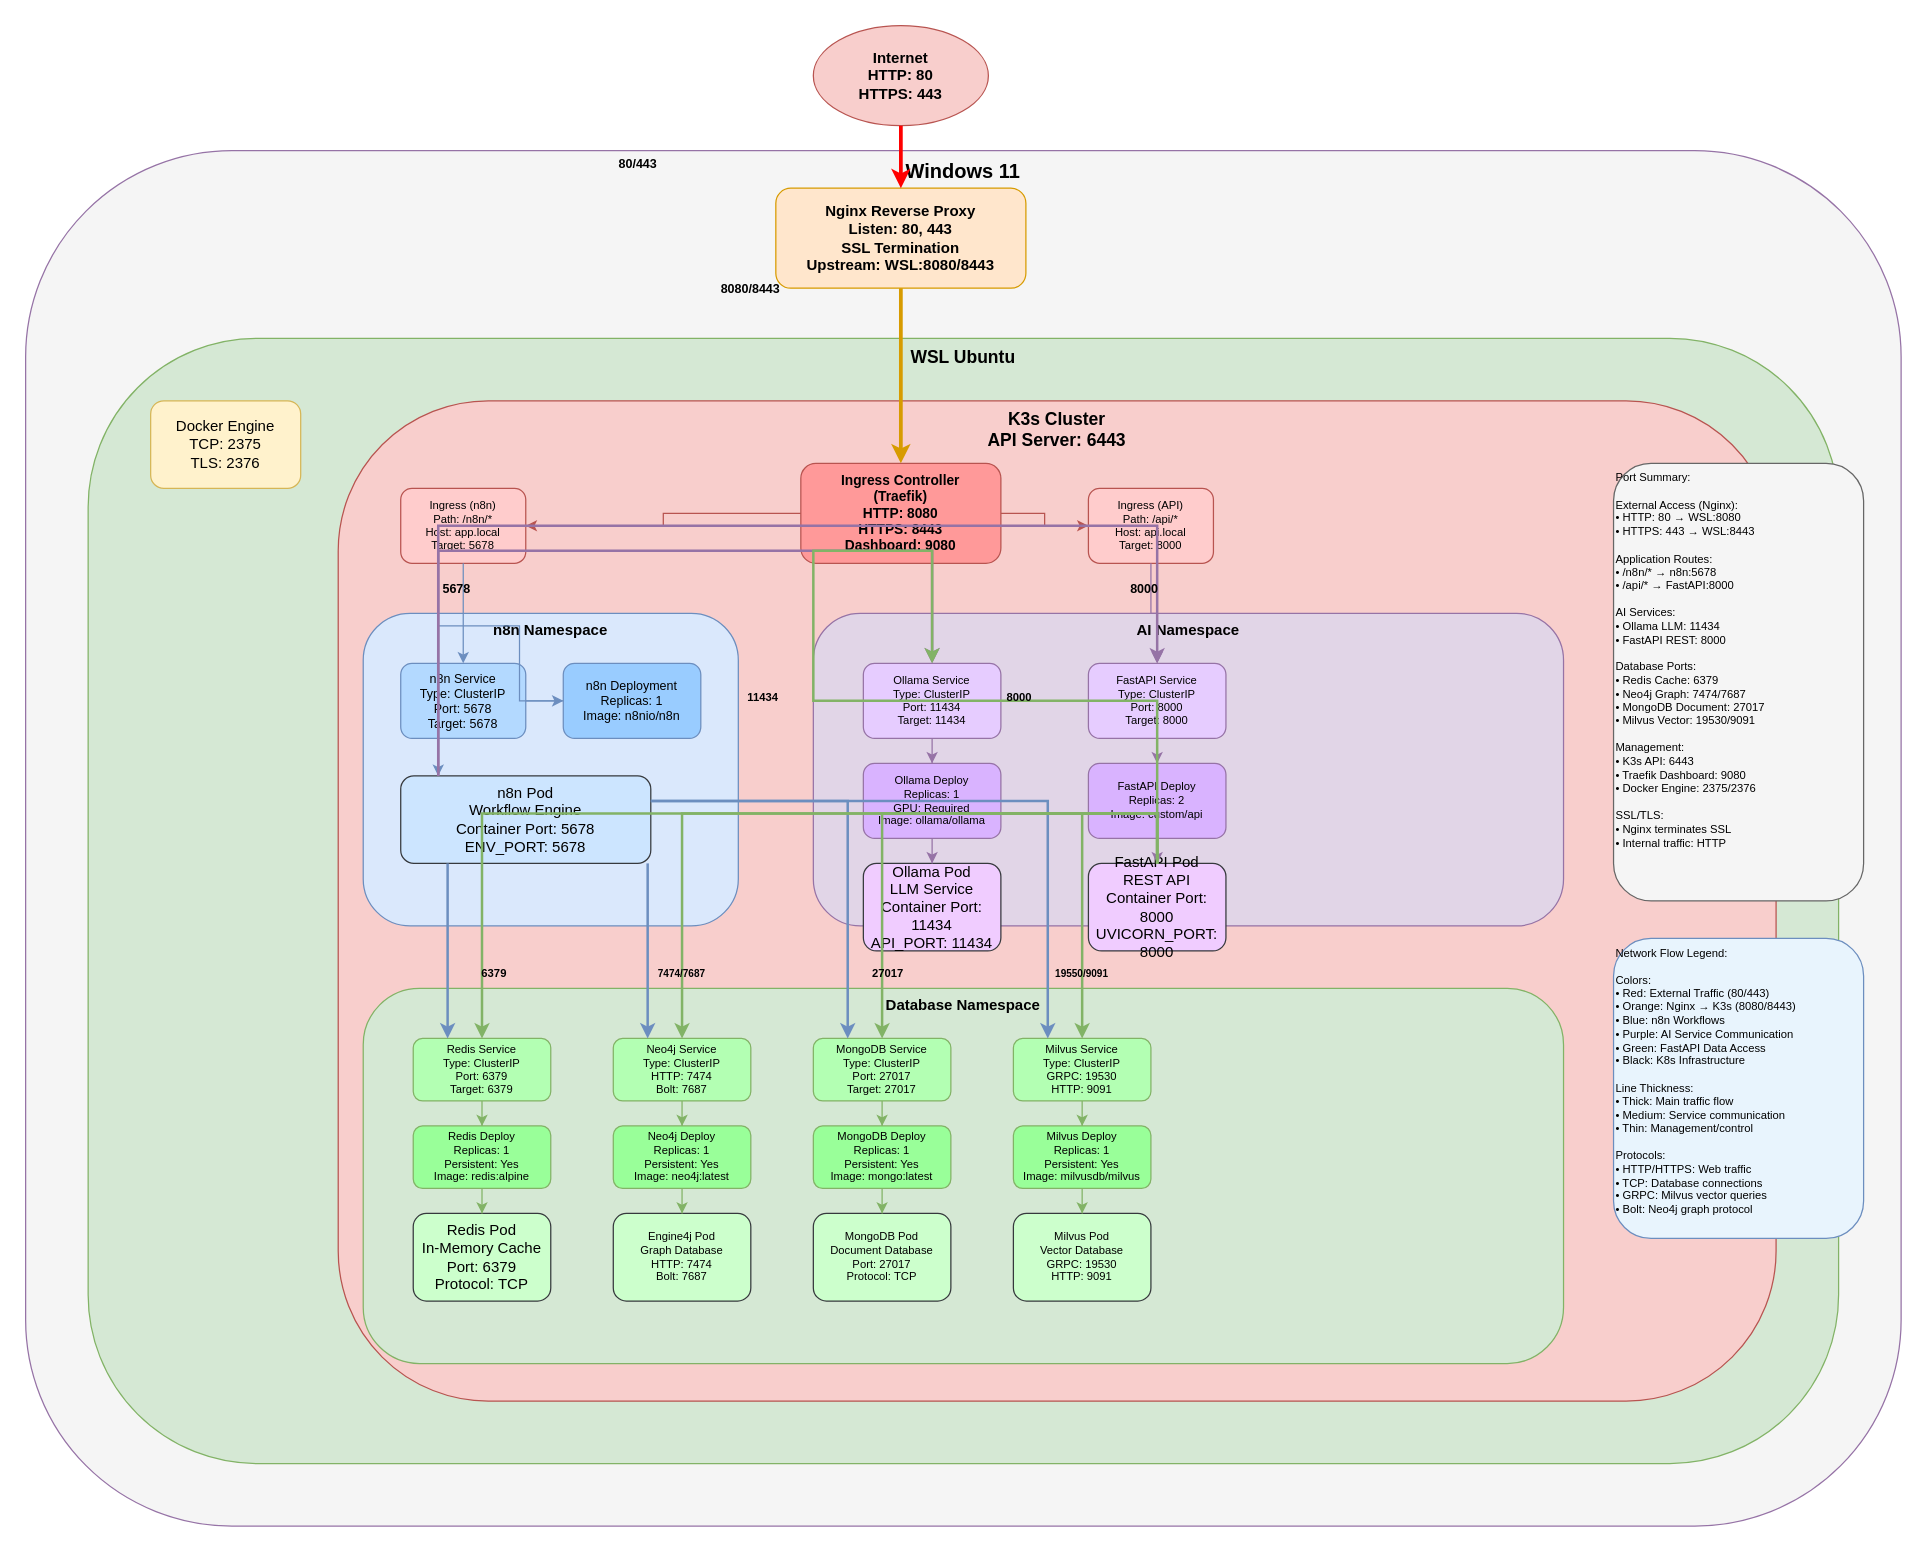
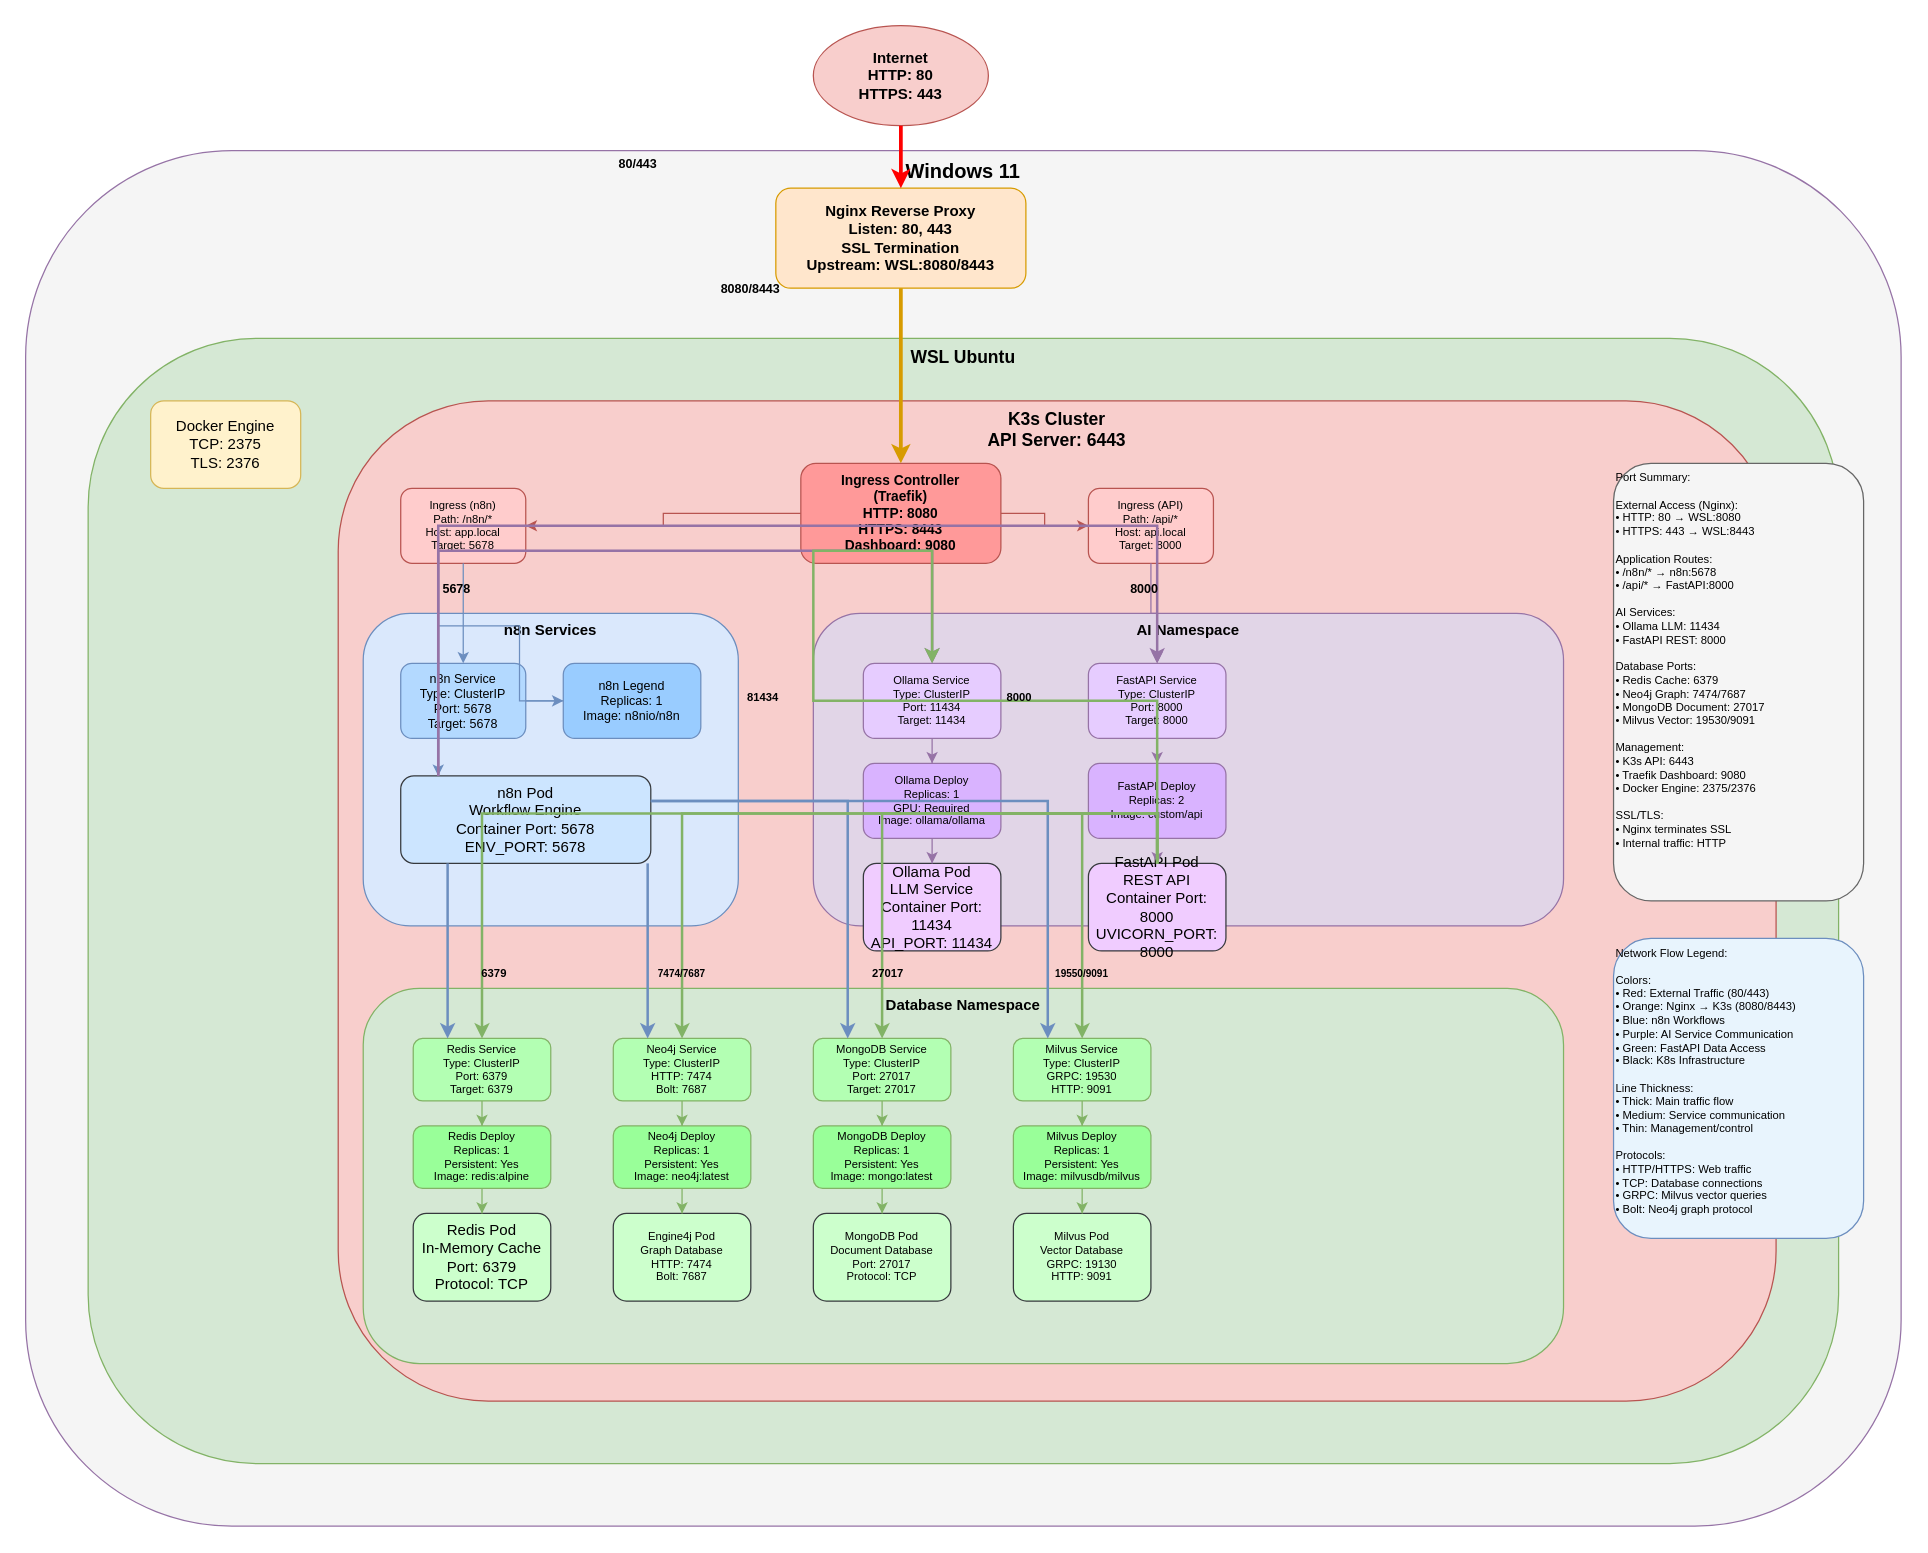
(551, 631) -> (551, 631)
(763, 698) -> (763, 698)
(632, 701) -> (632, 701)
(1082, 1257) -> (1082, 1257)
